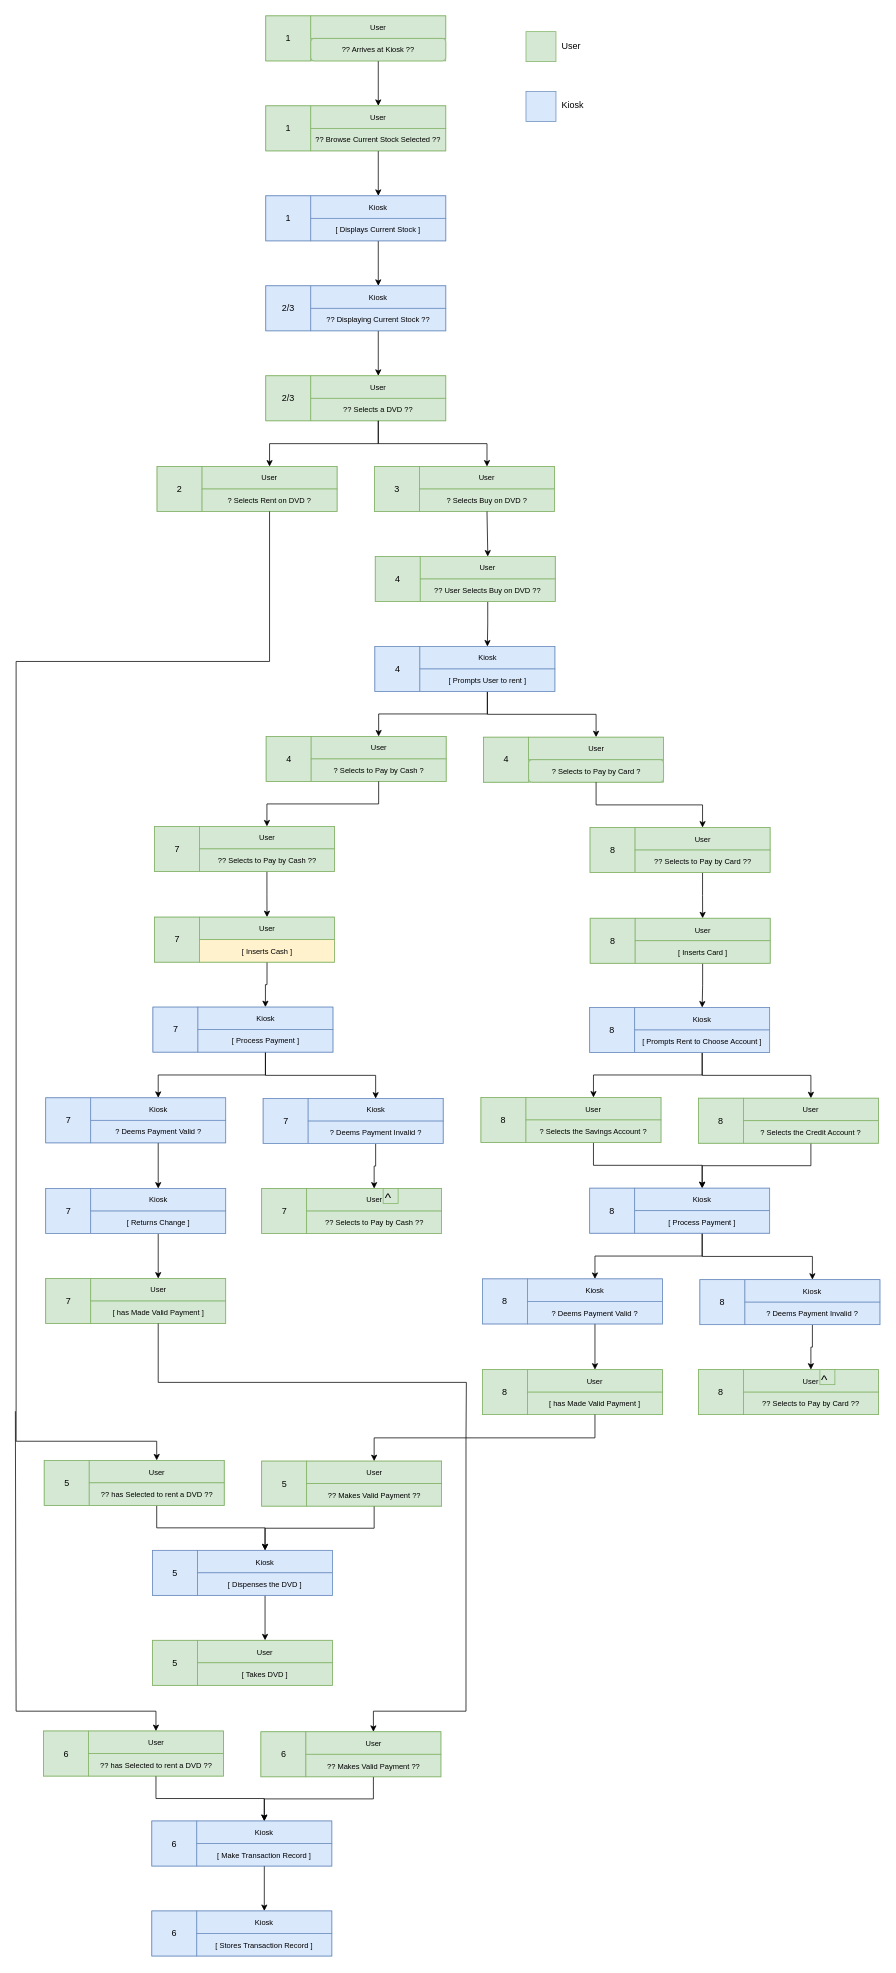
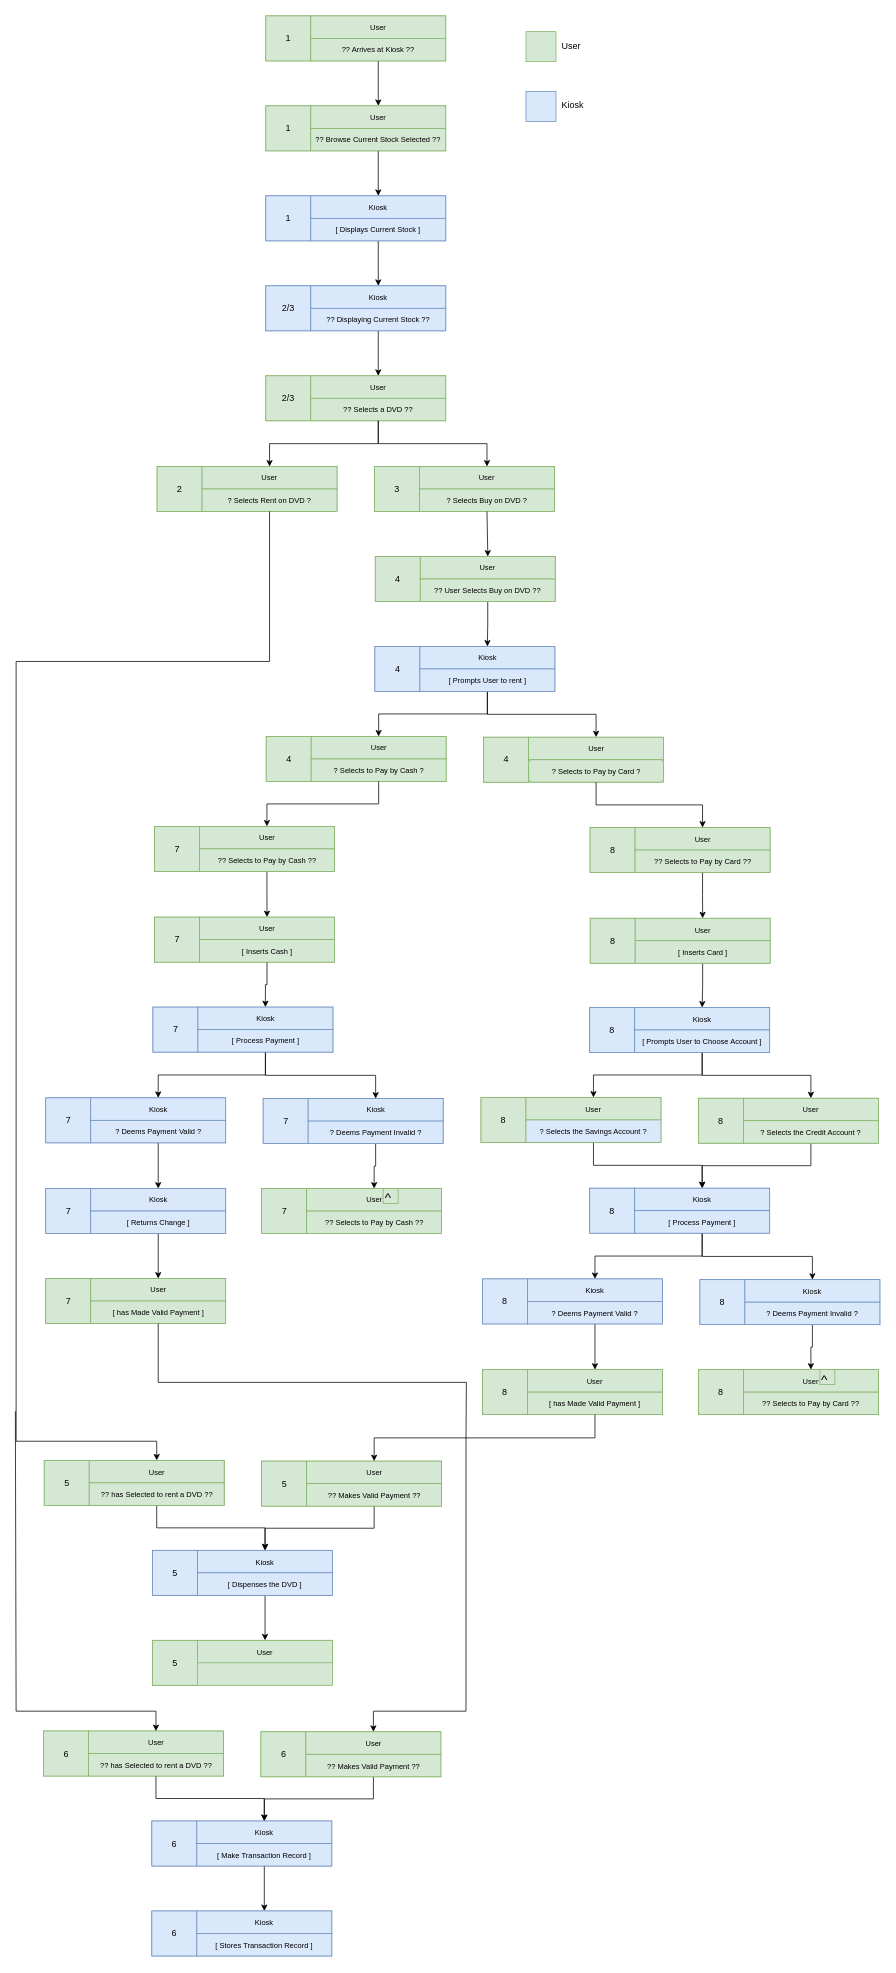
(378, 49) -> (378, 49)
(267, 951) -> (267, 951)
(702, 1041) -> (702, 1041)
(594, 1131) -> (594, 1131)
(265, 1674) -> none
